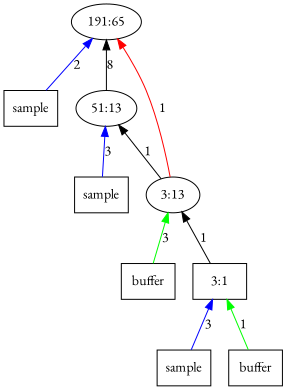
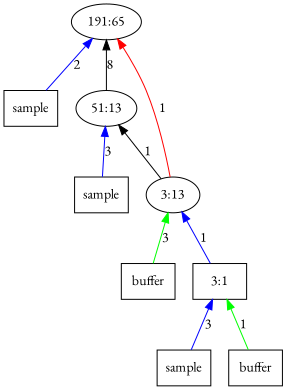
(199, 242) -> (199, 242)
